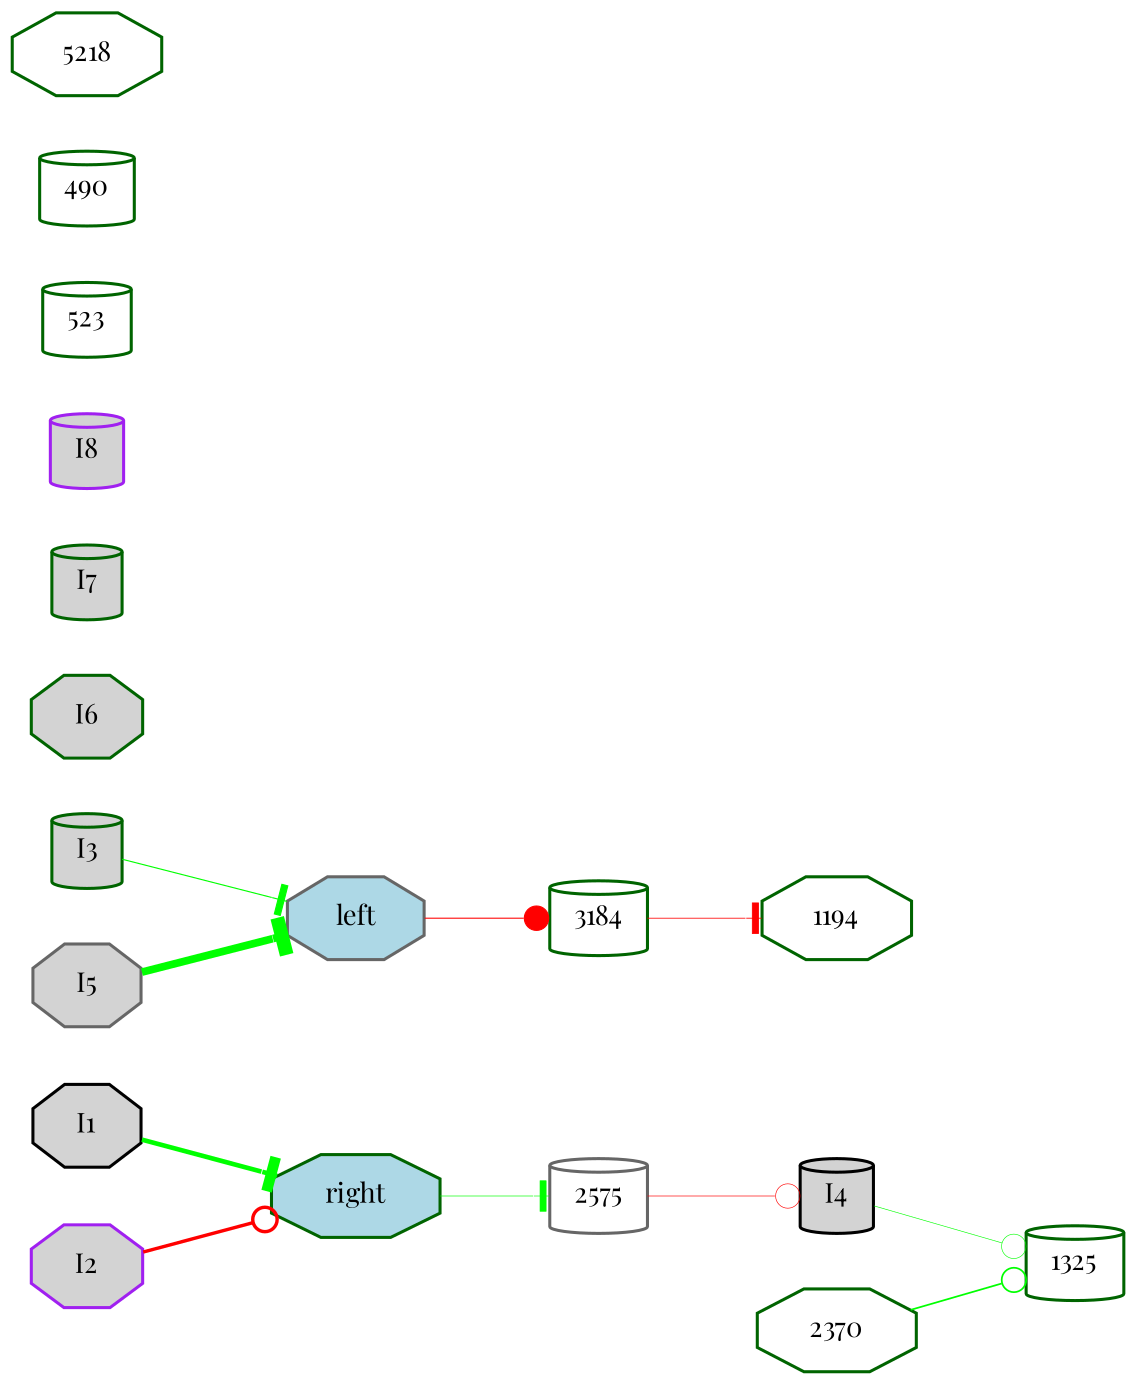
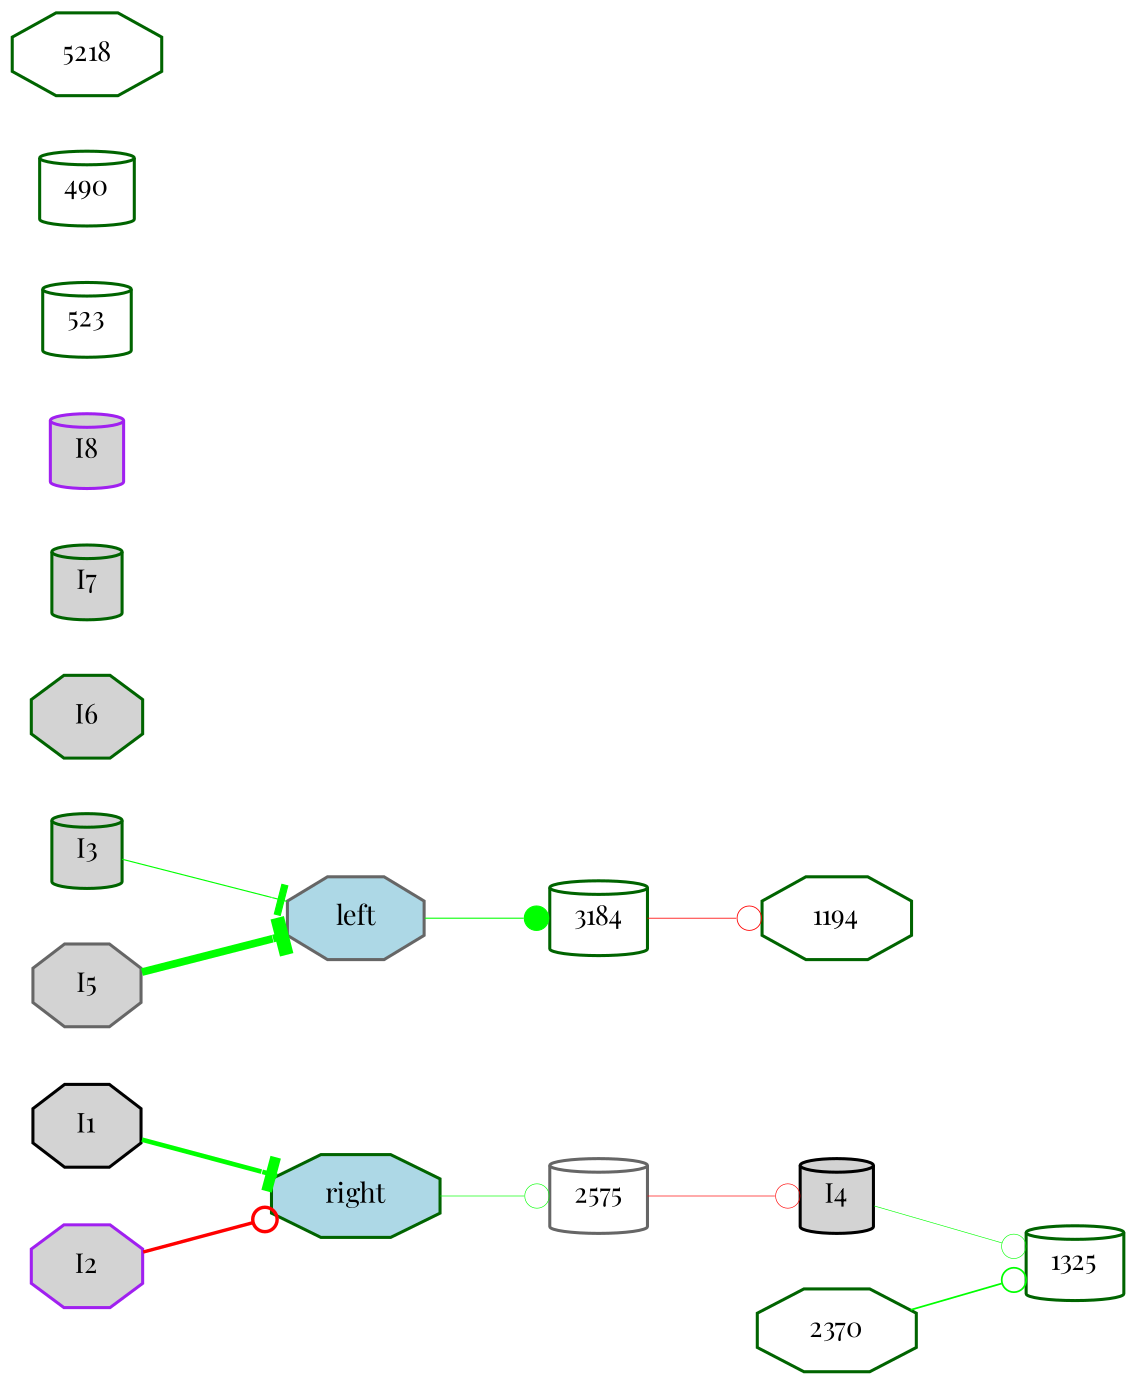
(474, 918) -> (474, 918)
(696, 918) -> (692, 918)
(487, 1196) -> (482, 1196)
